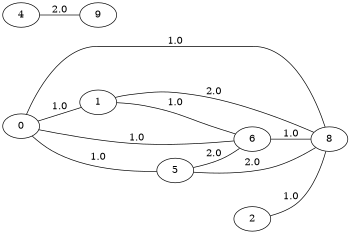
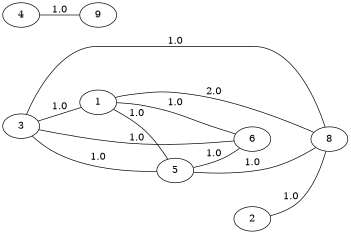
(60, 10) -> (60, 10)
(21, 126) -> (21, 126)
none -> (144, 130)
(291, 139) -> none
(214, 154) -> (214, 154)
(252, 163) -> (252, 163)
